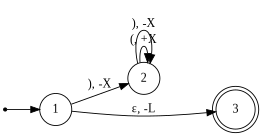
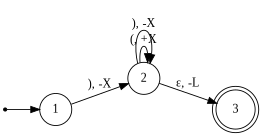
(139, 116) -> (184, 92)
